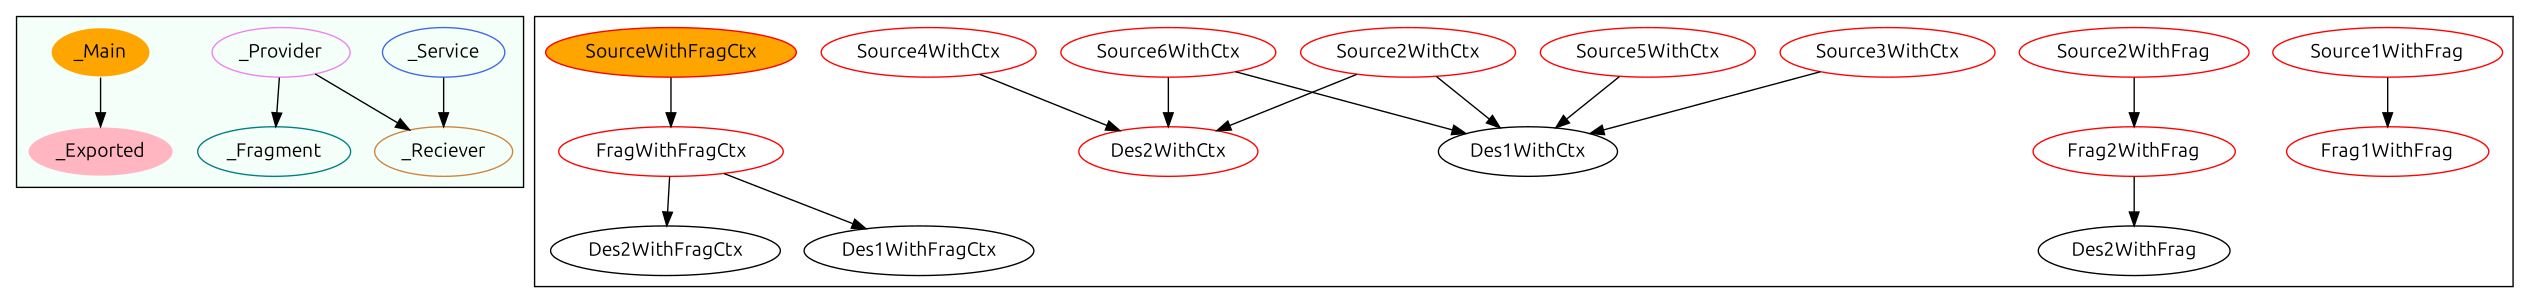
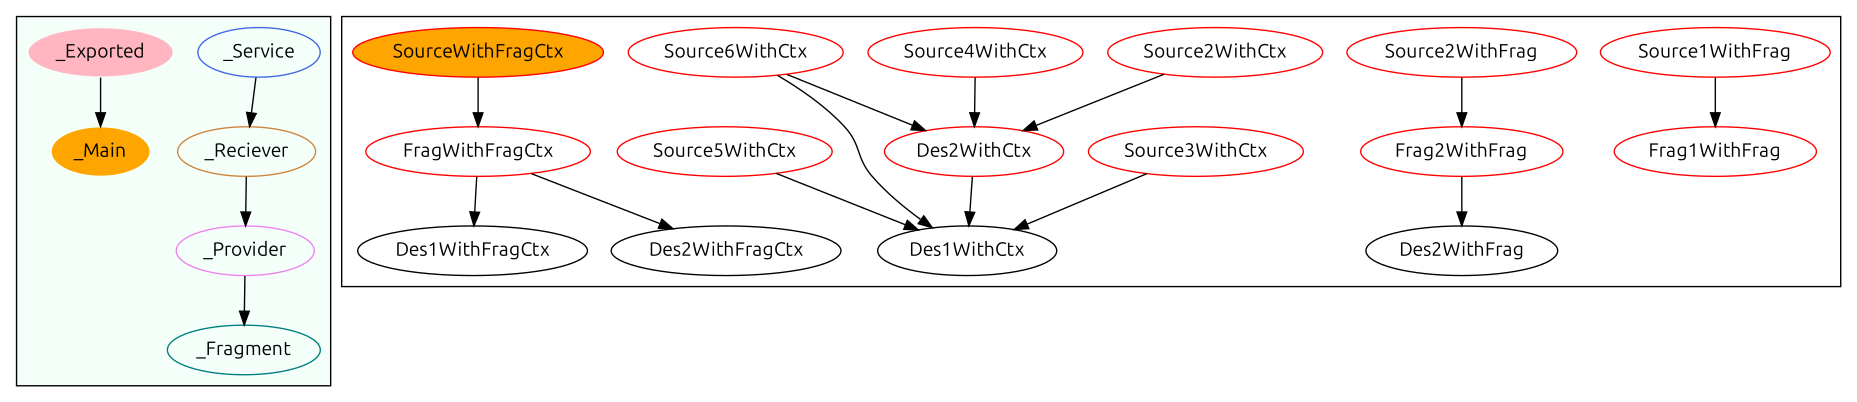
(101, 95) -> (101, 95)
(356, 98) -> (246, 194)
(1463, 98) -> (971, 194)
